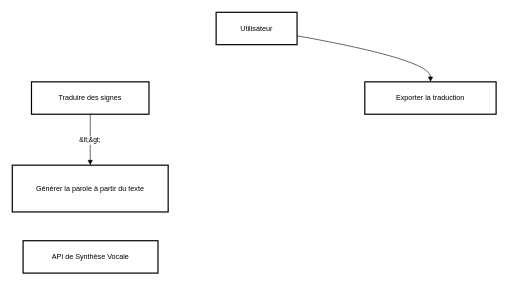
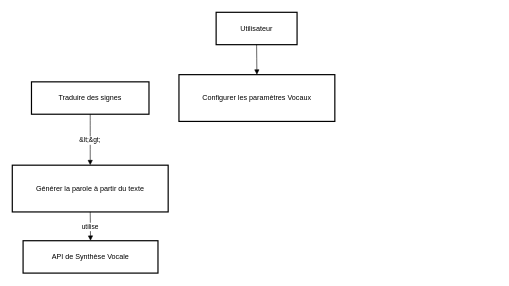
none -> (257, 47)
(367, 50) -> none
none -> (257, 98)
(431, 98) -> none
none -> (90, 228)
